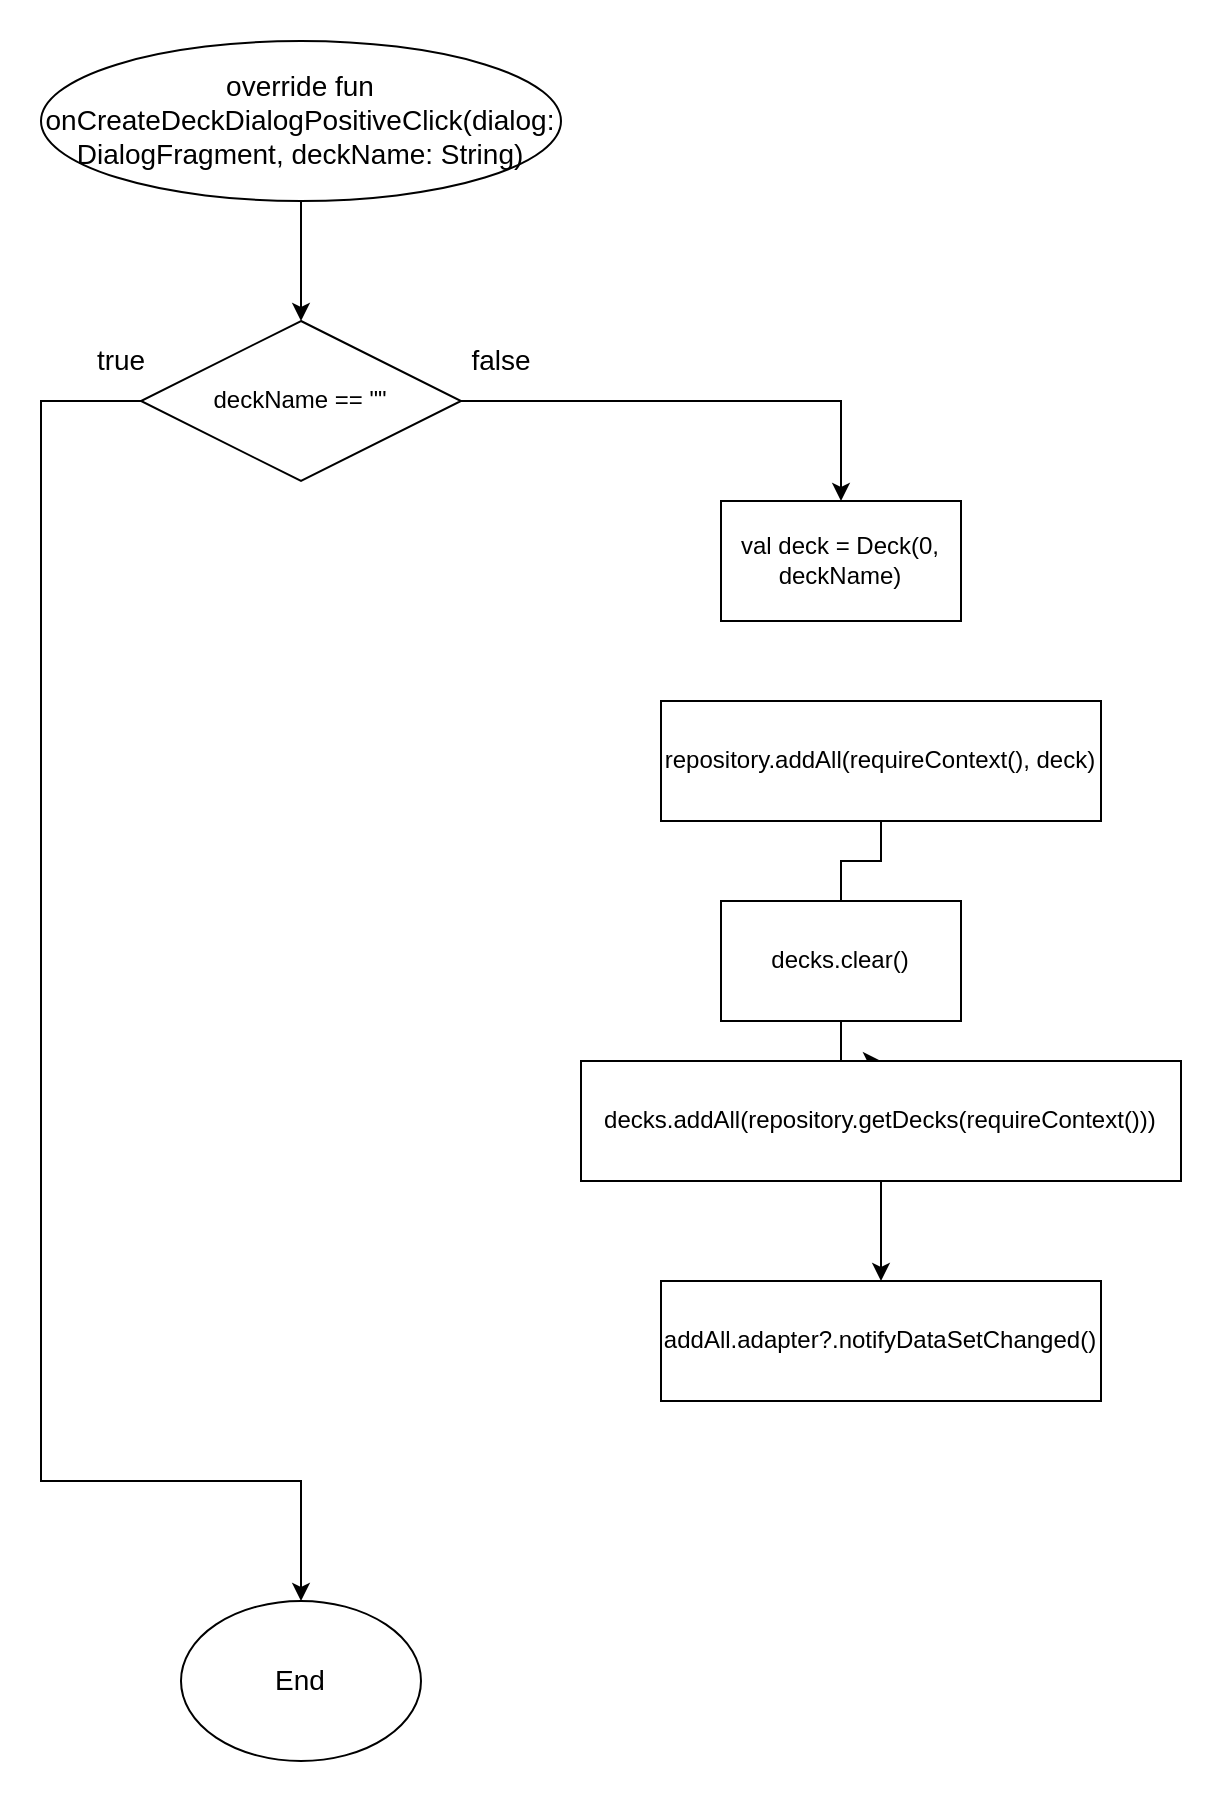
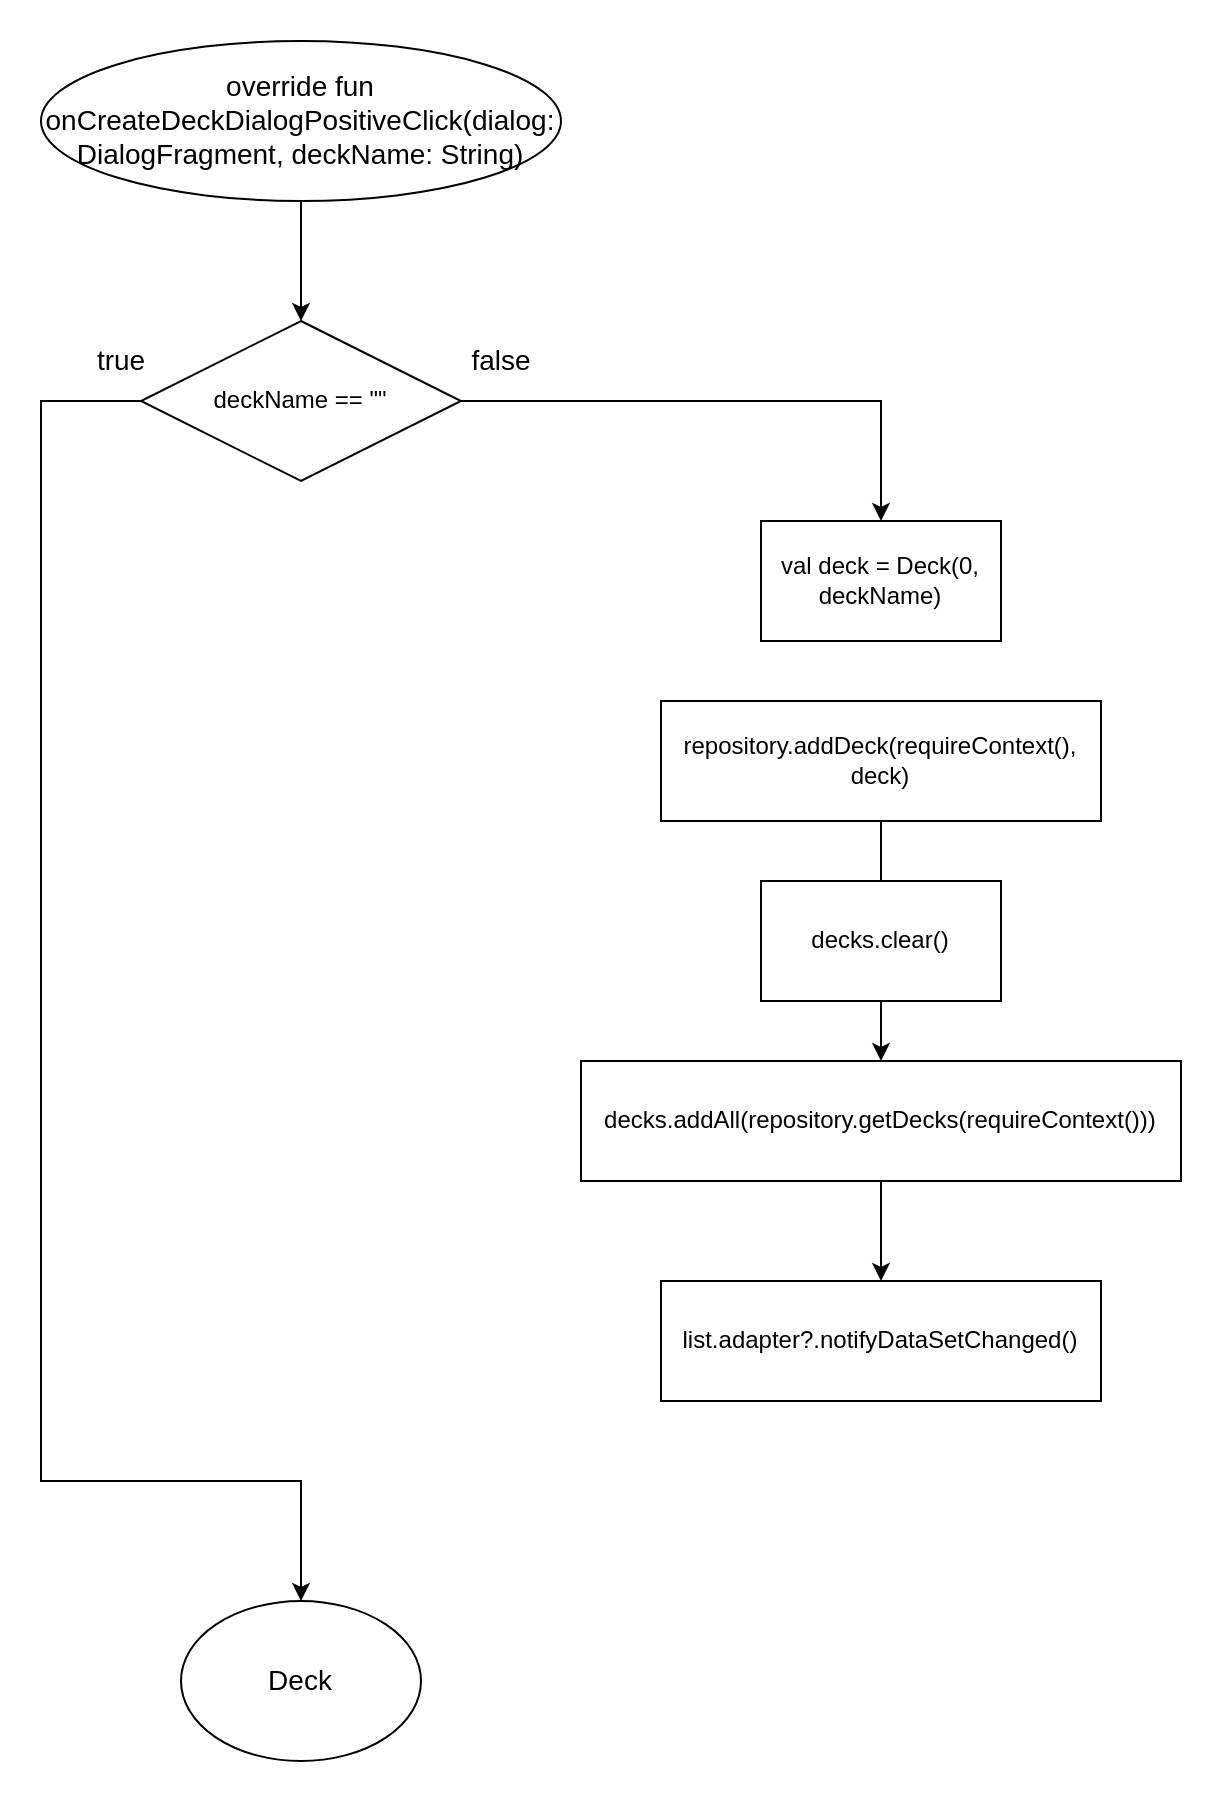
(841, 561) -> (881, 581)
(881, 761) -> (881, 761)
(841, 961) -> (881, 941)
(881, 1341) -> (881, 1341)
(301, 1681) -> (301, 1681)
